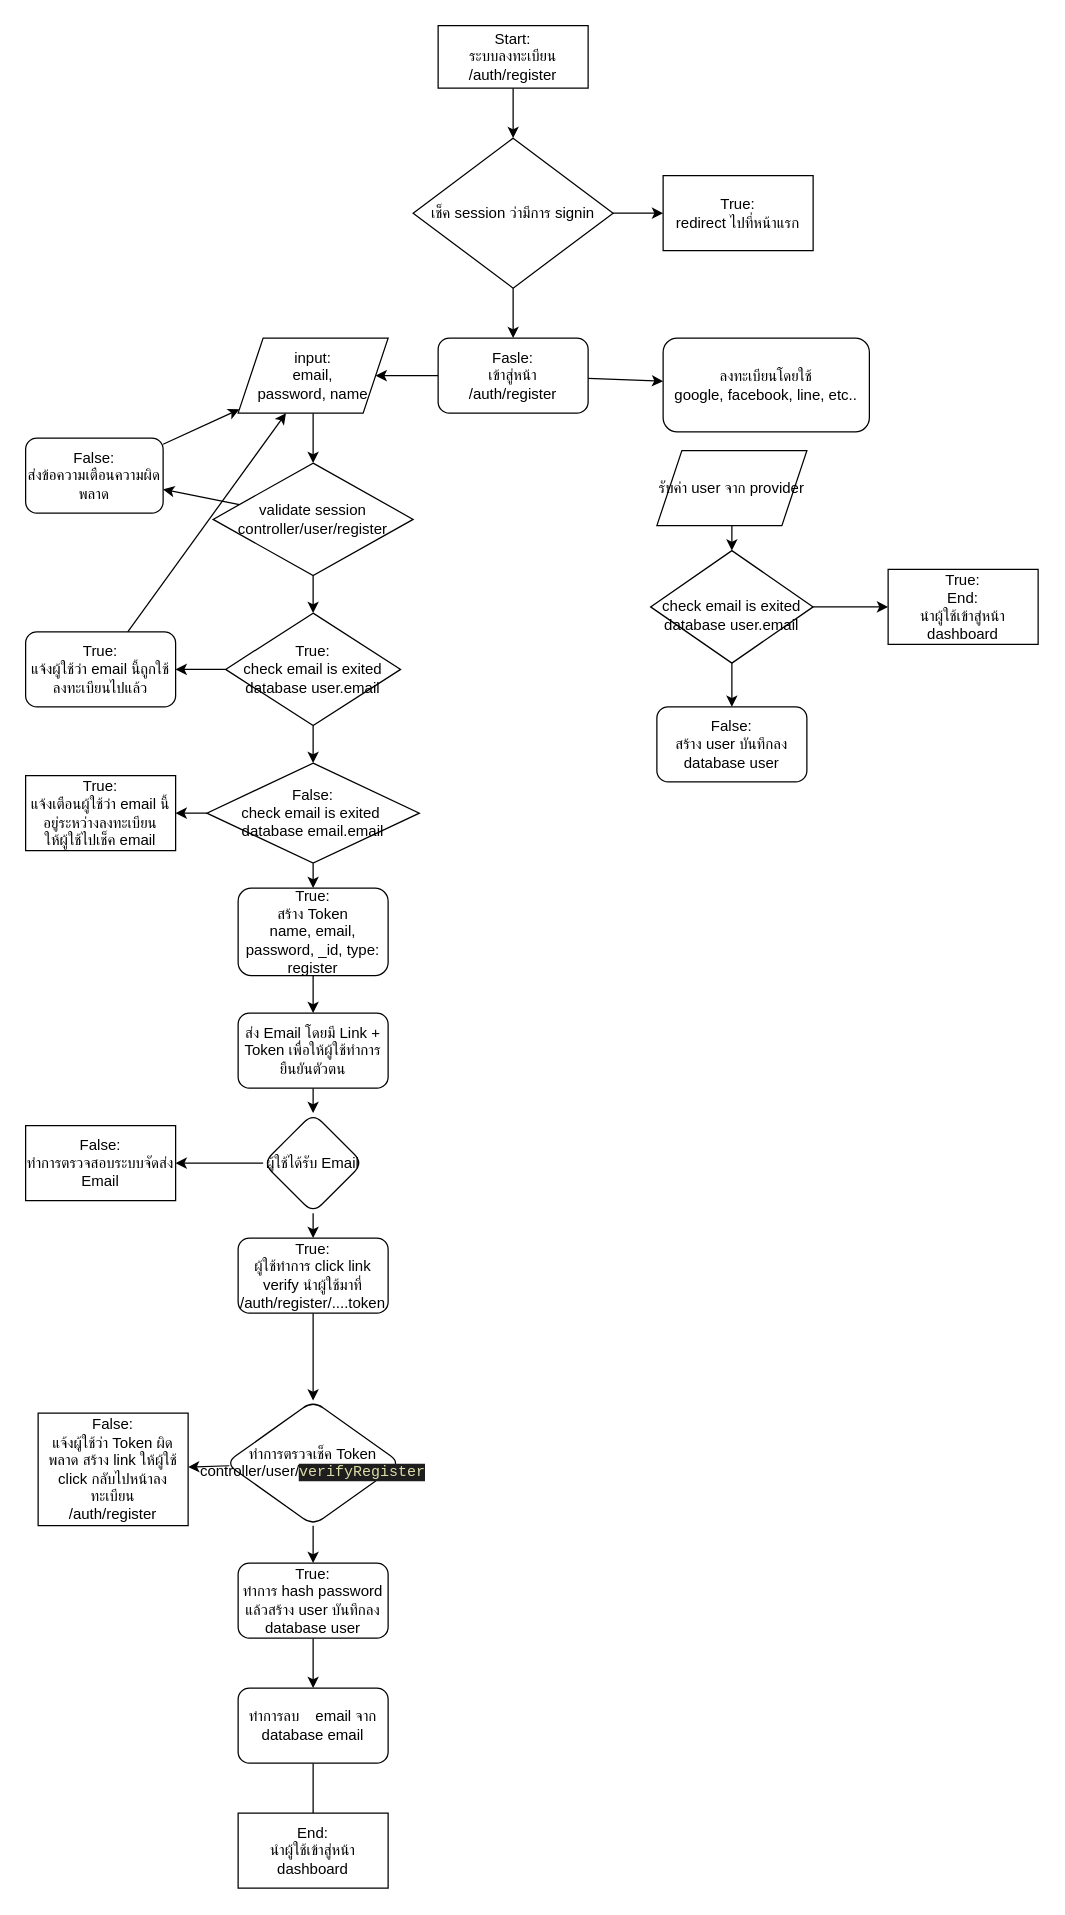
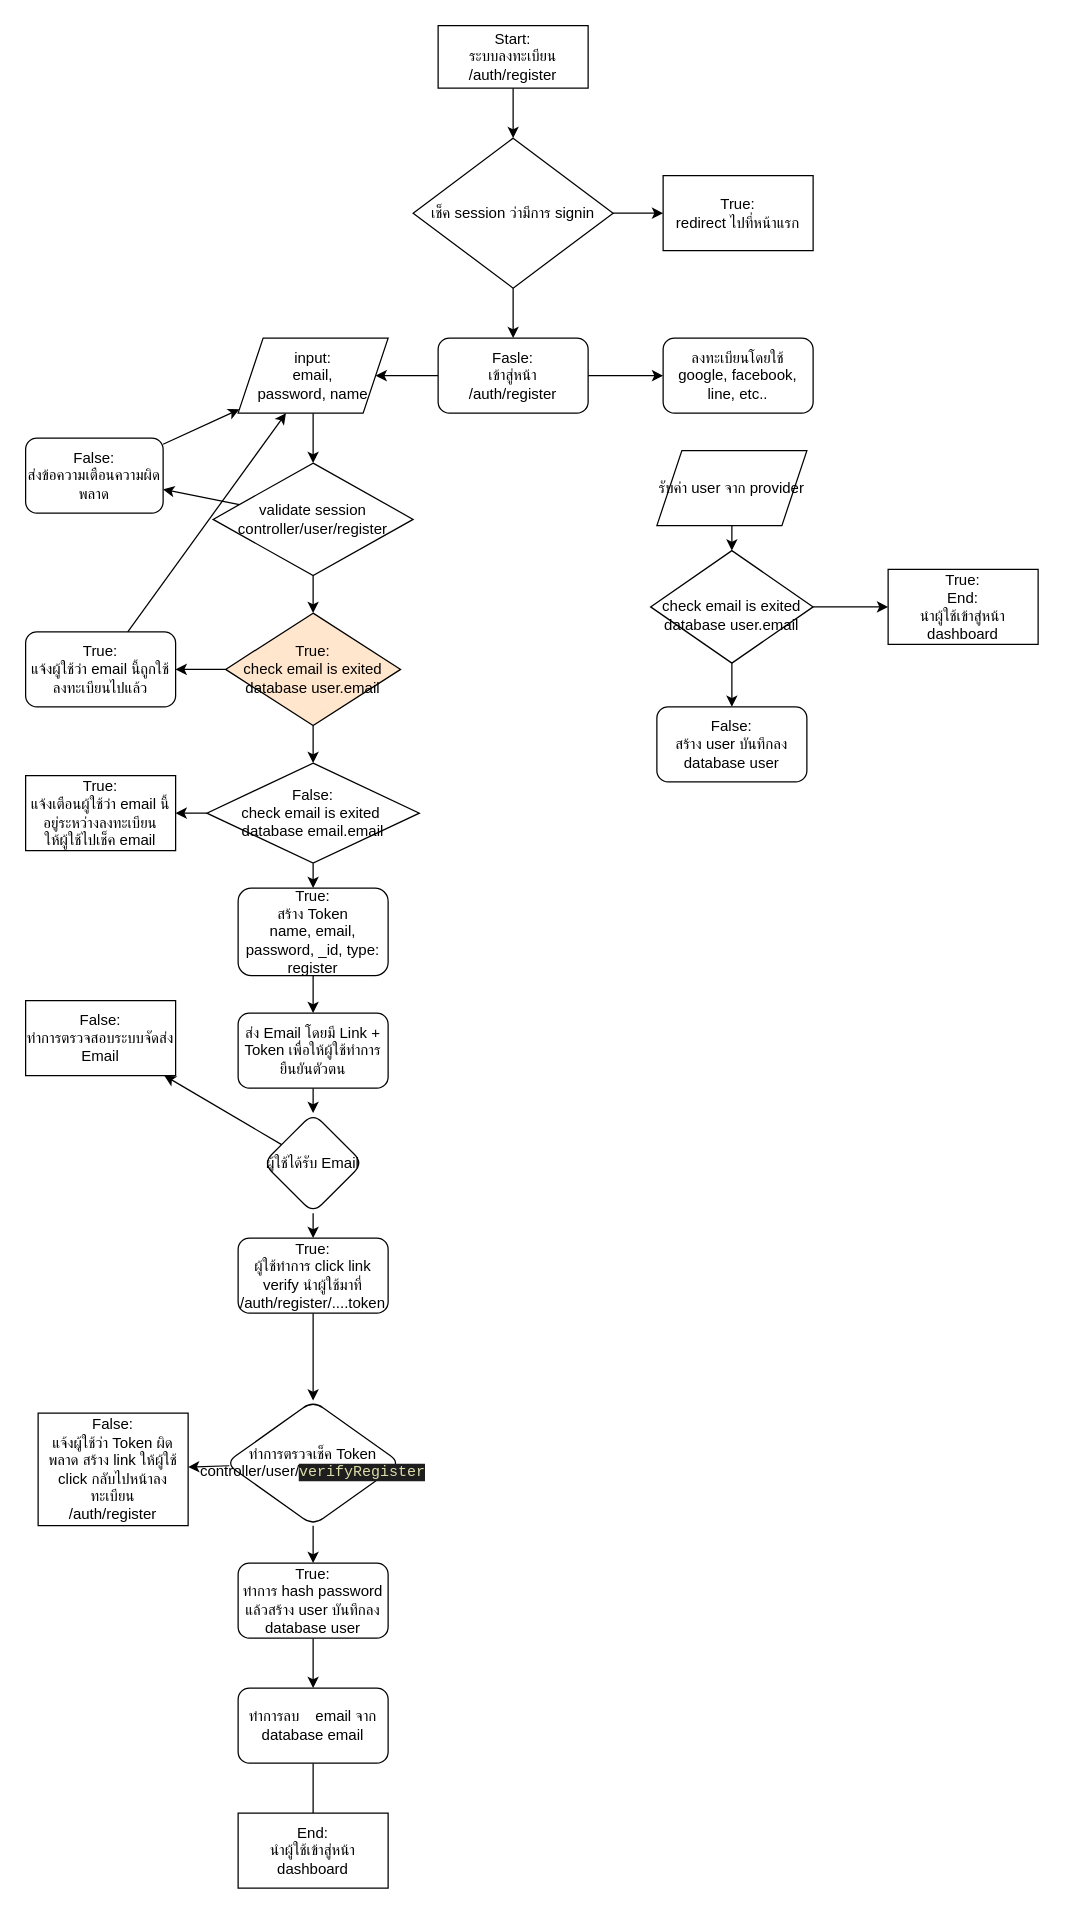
(766, 385) -> (738, 376)
(313, 669) -> (313, 669)
(101, 1163) -> (101, 1038)
